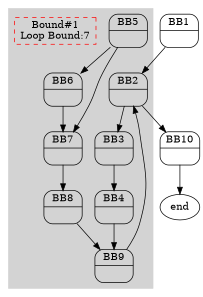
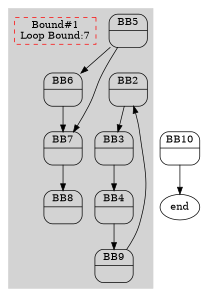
(179, 31) -> none
(148, 113) -> none
(86, 234) -> none
